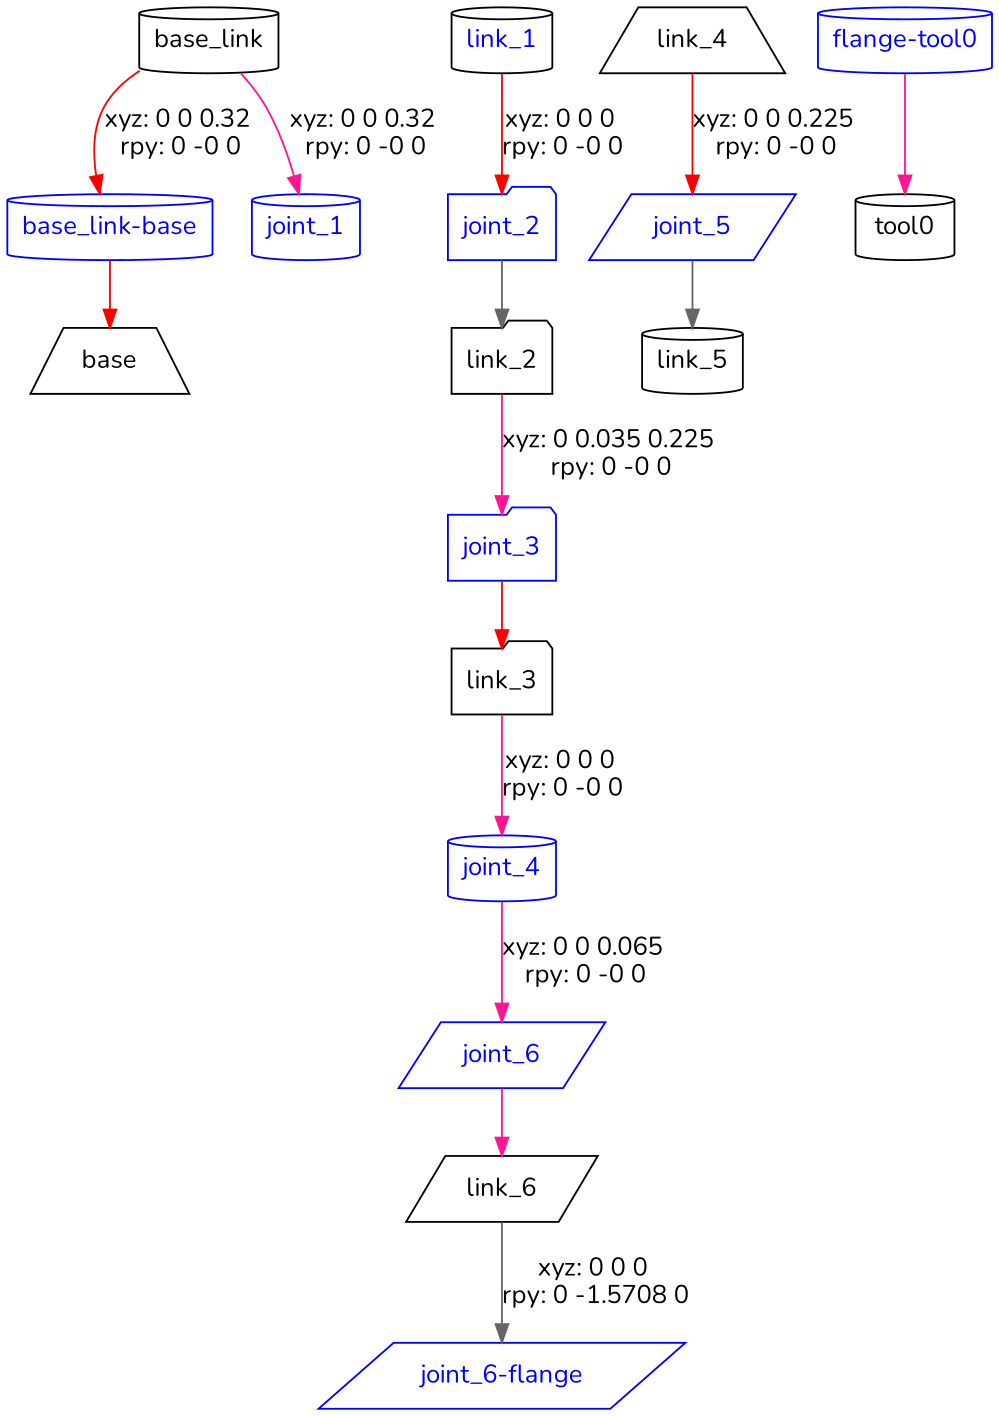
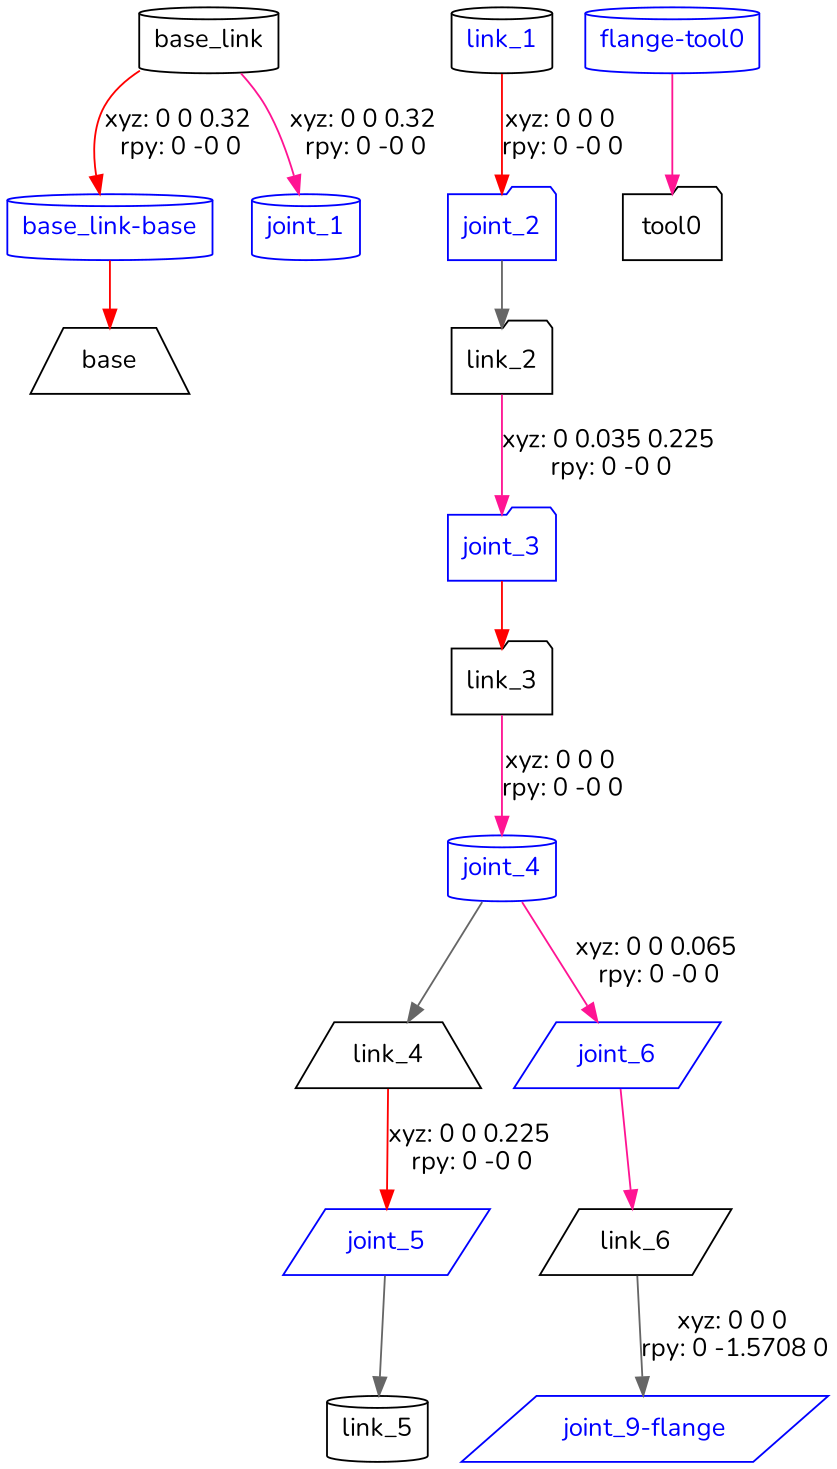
(905, 227) -> (672, 227)
none -> (450, 954)
(502, 1376) -> (645, 1429)
